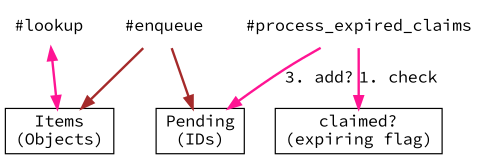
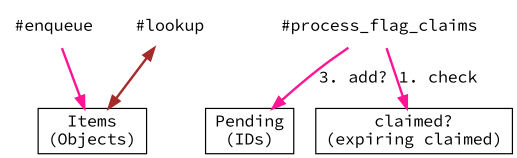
(359, 26) -> (380, 26)
(180, 72) -> none
(117, 74) -> (71, 72)
(54, 78) -> (132, 78)
(359, 131) -> (414, 131)
